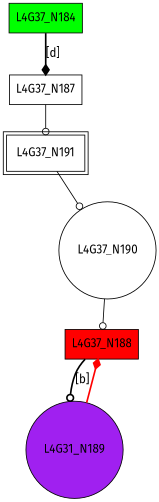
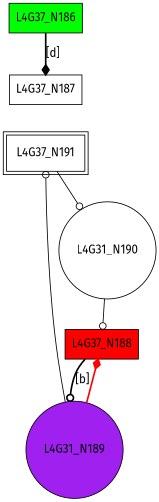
(46, 18) -> (46, 18)
(46, 116) -> (51, 290)
(107, 250) -> (107, 250)
